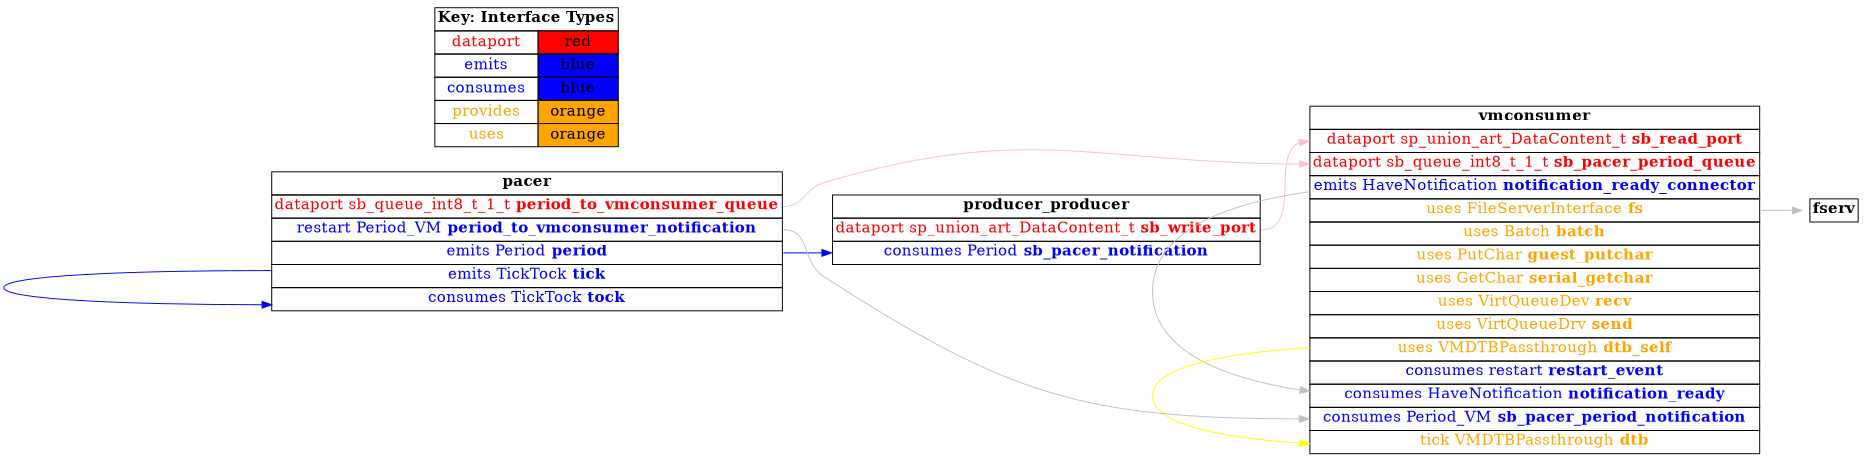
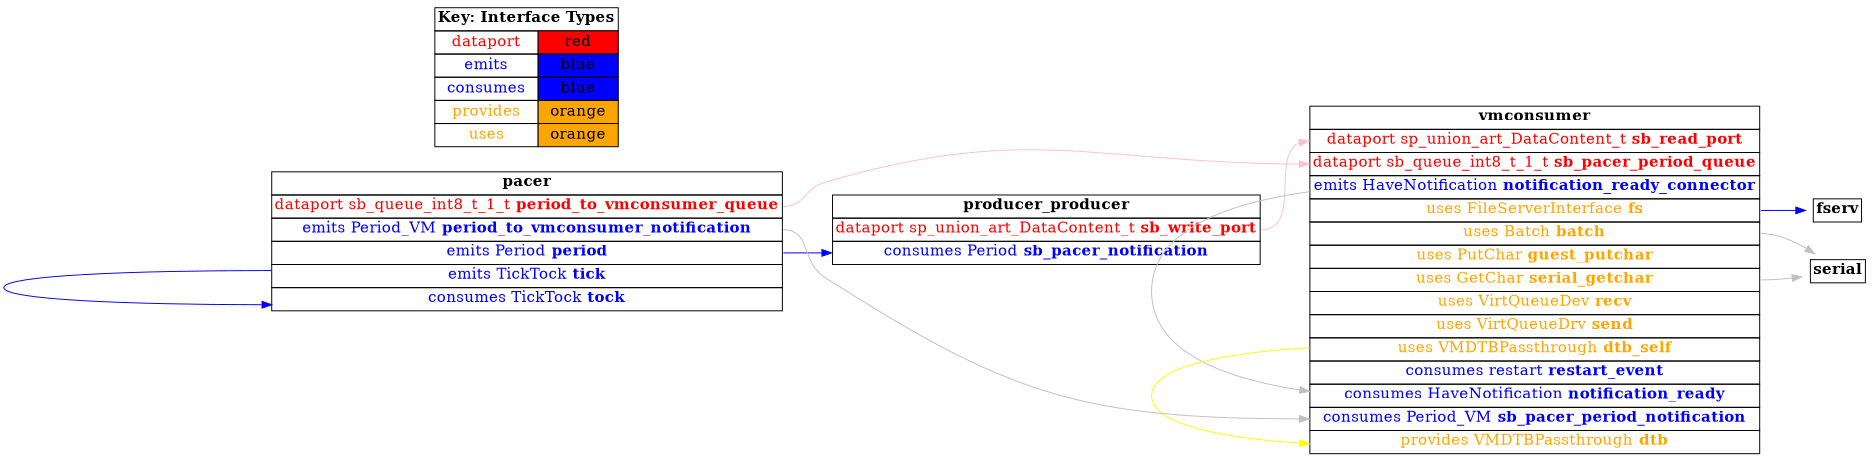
(1776, 210) -> (1778, 210)
(372, 228) -> (372, 228)
none -> (1837, 271)
(1520, 440) -> (1520, 440)
